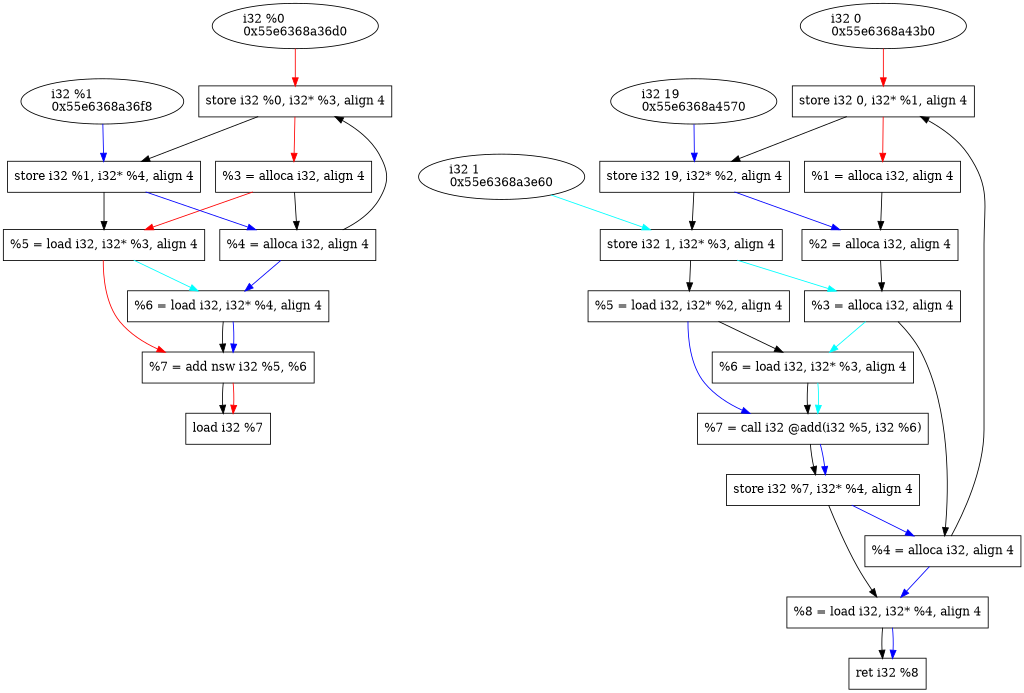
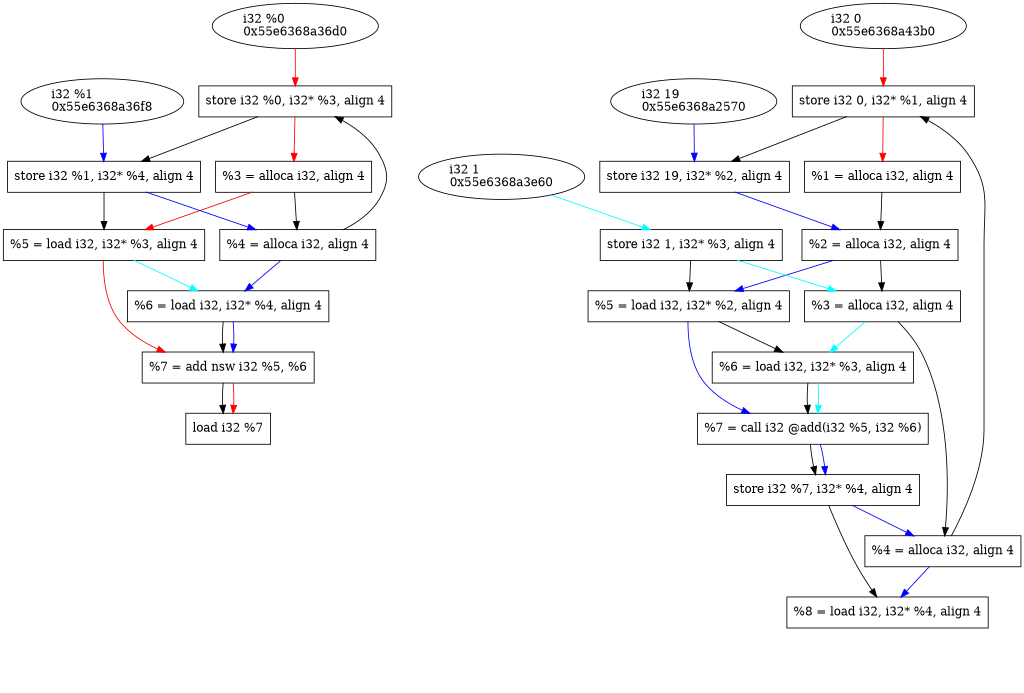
(694, 101) -> (694, 101)
(693, 207) -> none
none -> (795, 272)
(888, 674) -> none
